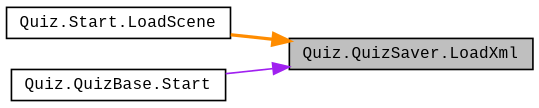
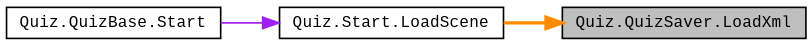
(249, 71) -> (241, 23)
